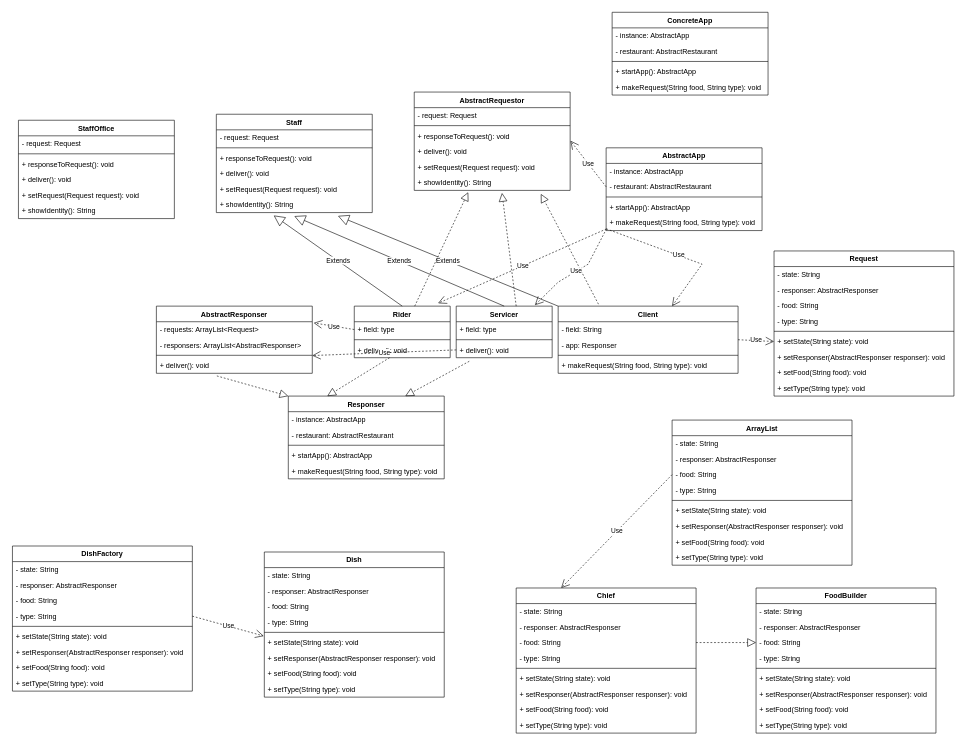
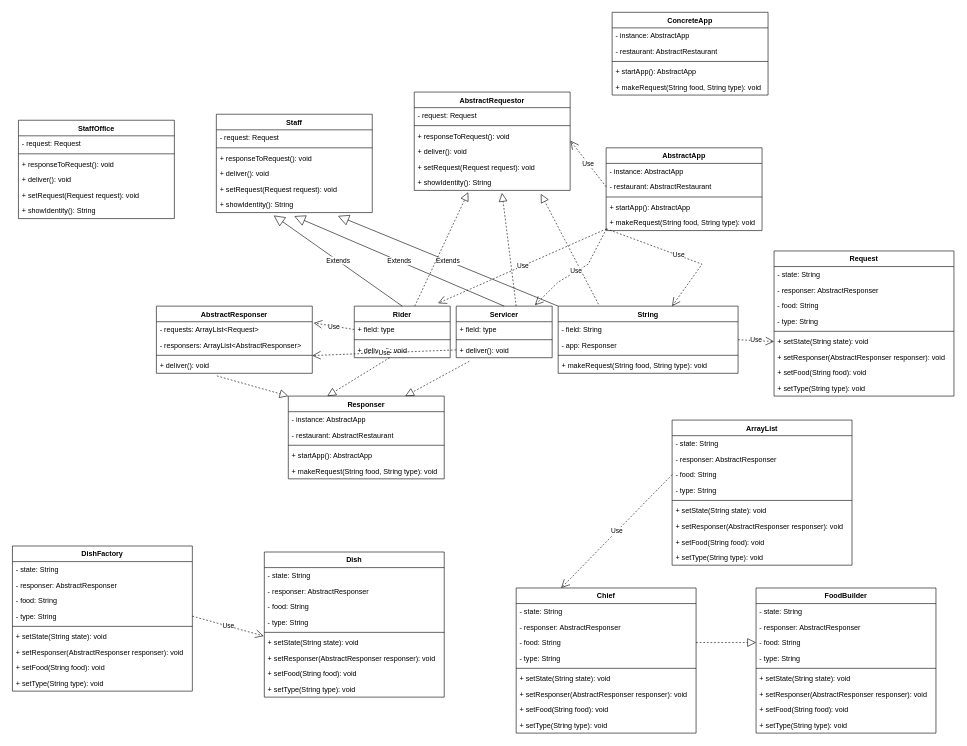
(648, 314) -> (648, 314)
